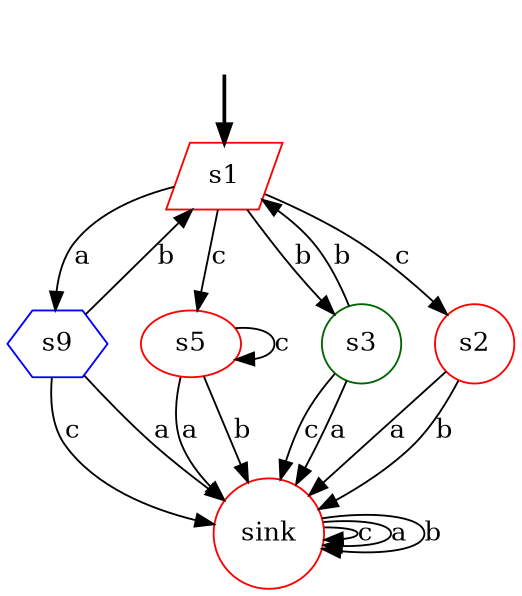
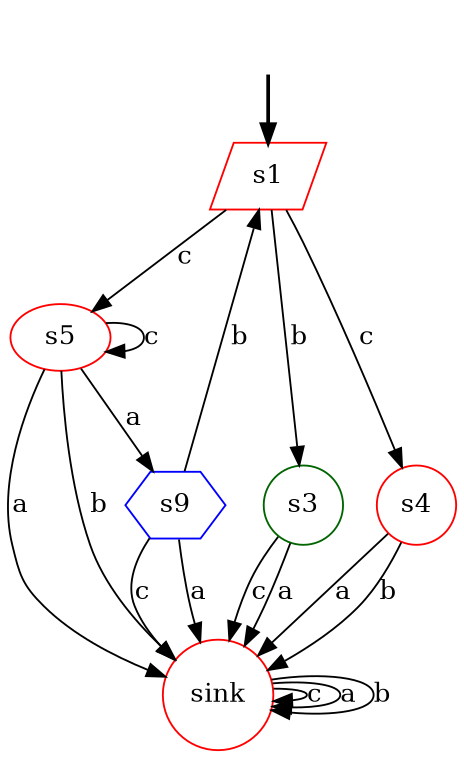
(97, 221) -> (112, 412)
(321, 253) -> none
(475, 344) -> (416, 505)
